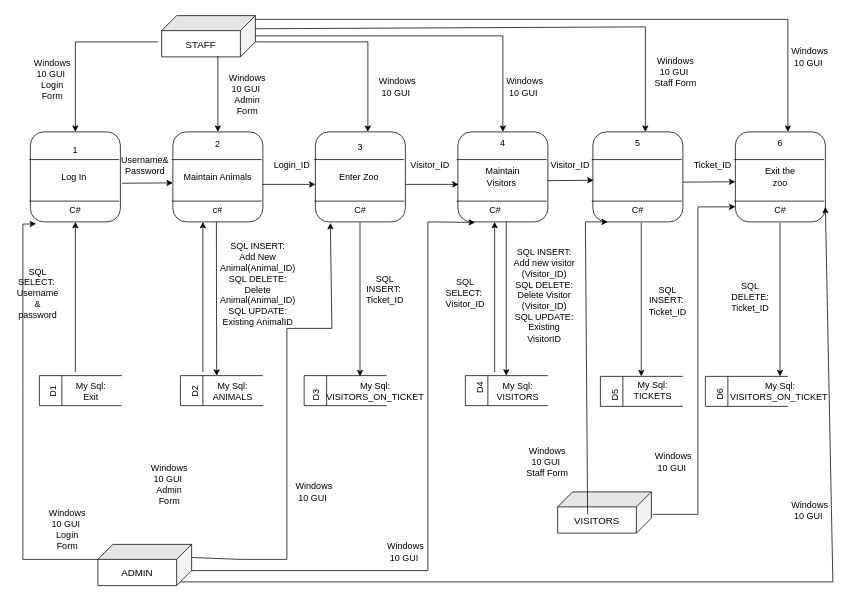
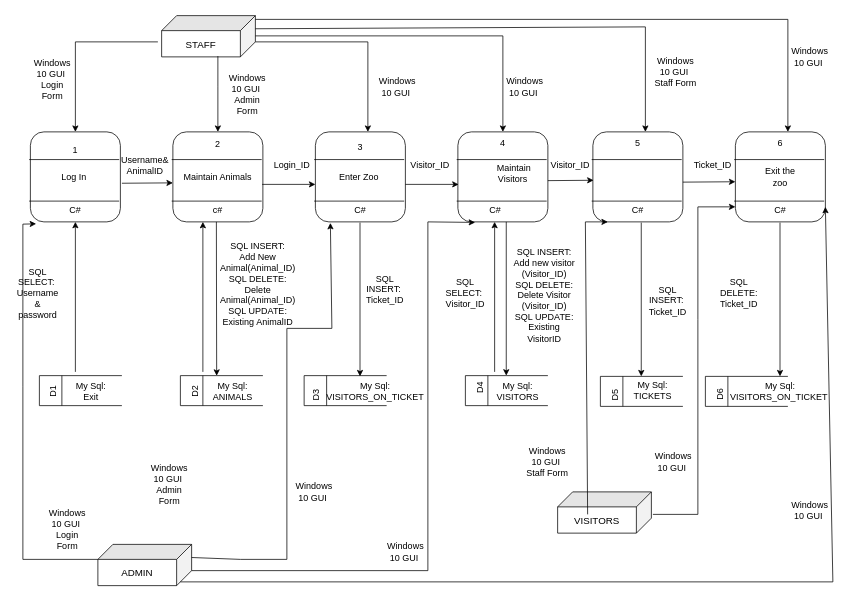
(145, 165) -> (145, 165)
(503, 177) -> (514, 173)
(750, 297) -> (739, 293)
